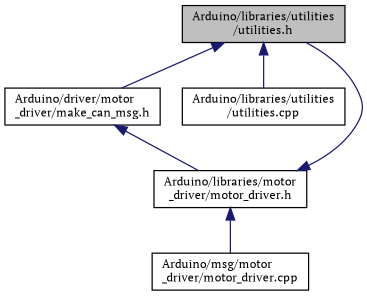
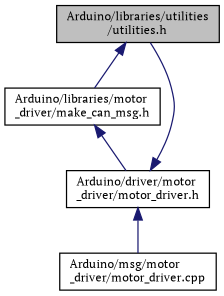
(83, 107) -> (83, 107)
(264, 107) -> none
(230, 189) -> (138, 189)
